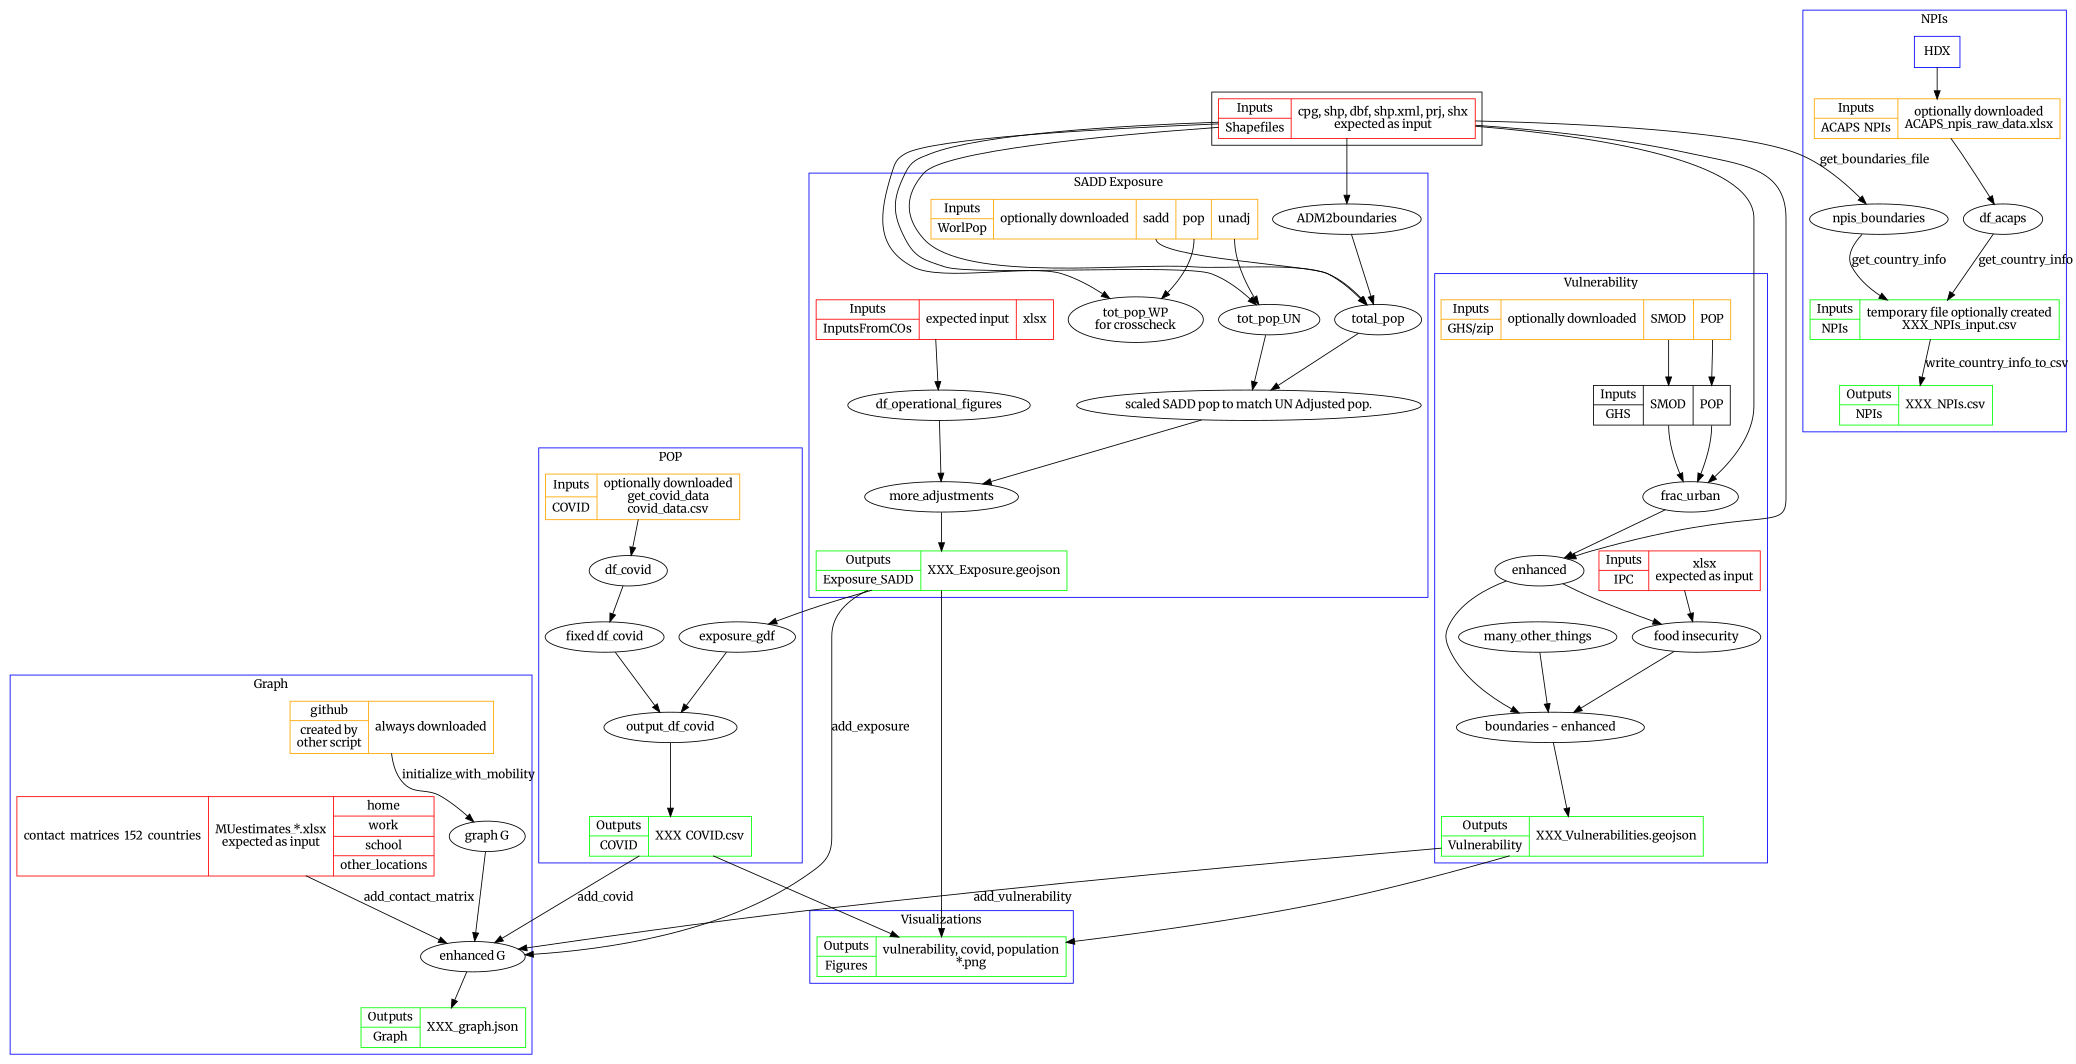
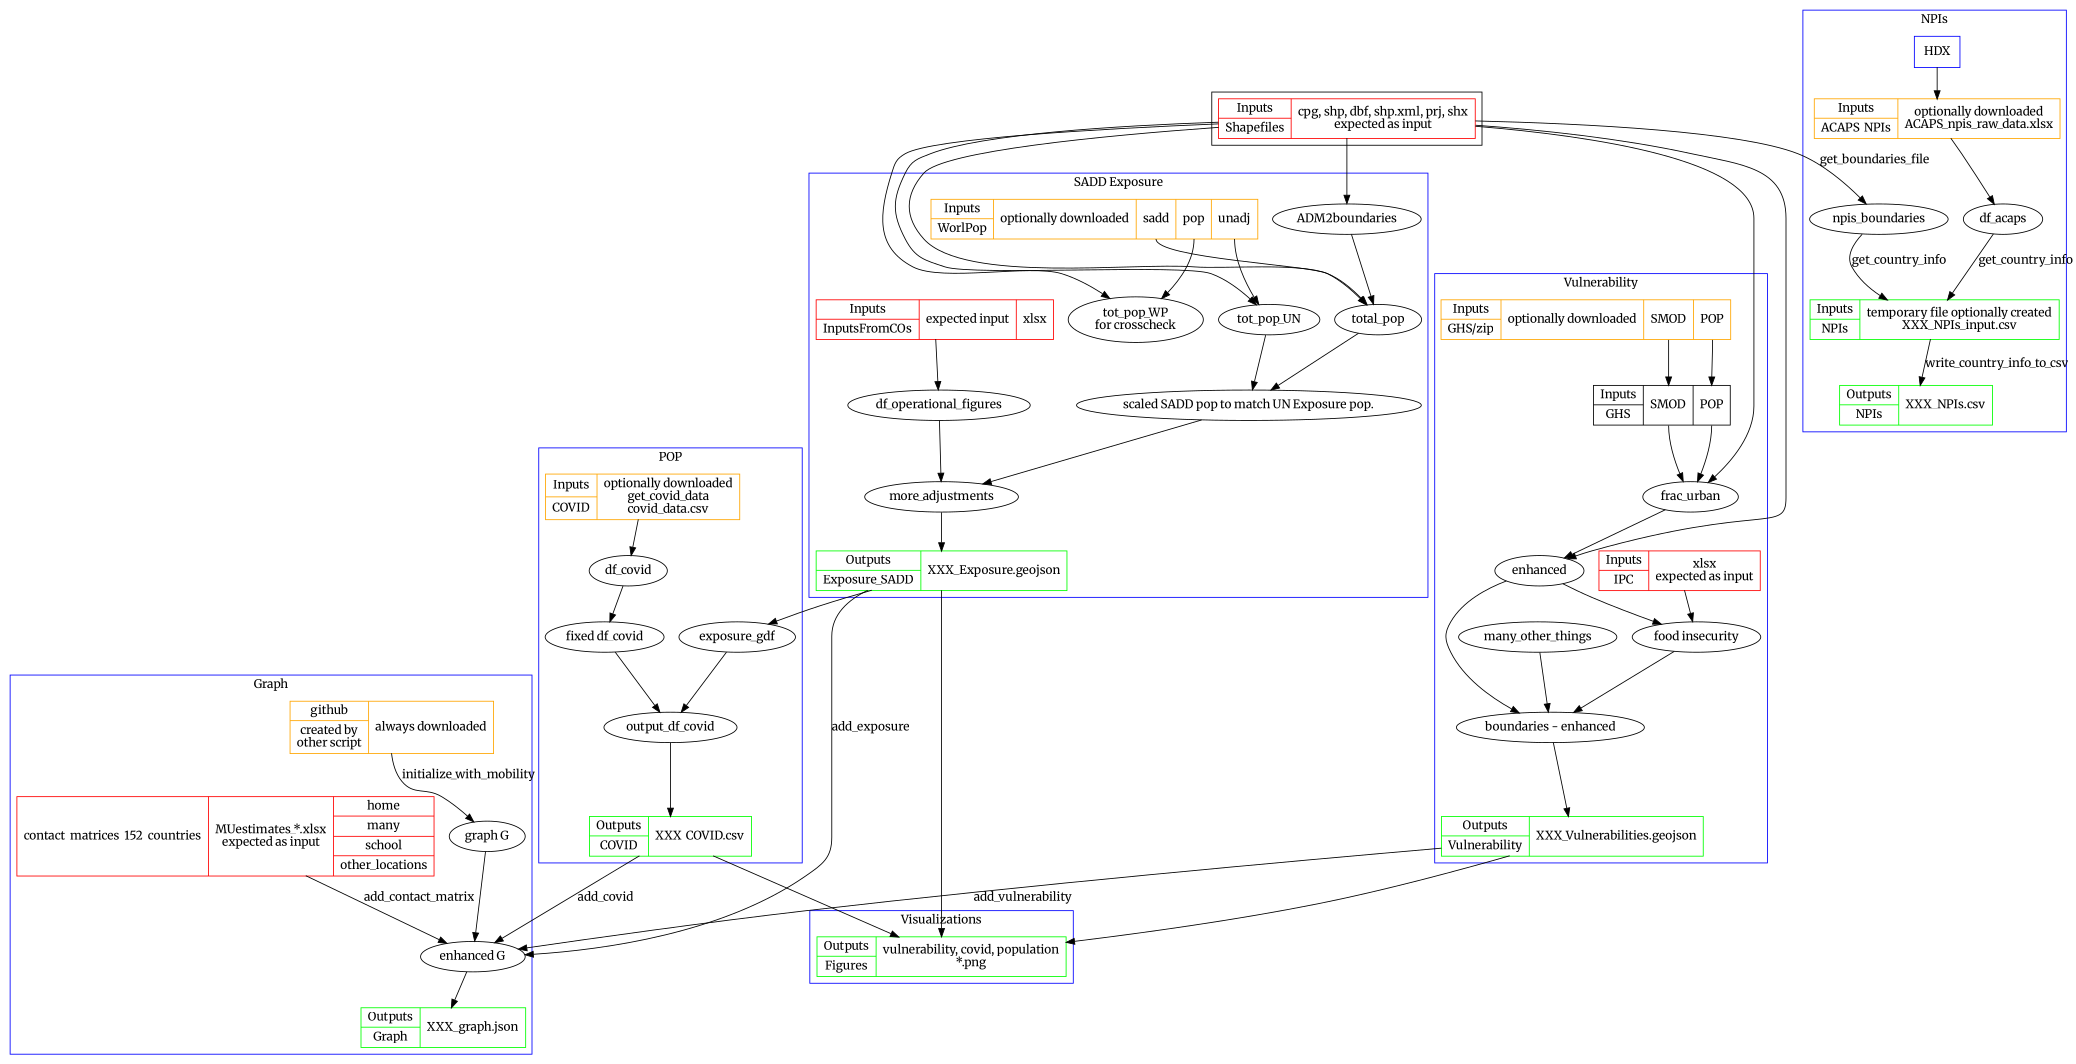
(1249, 405) -> (1249, 405)
(384, 826) -> (384, 826)
